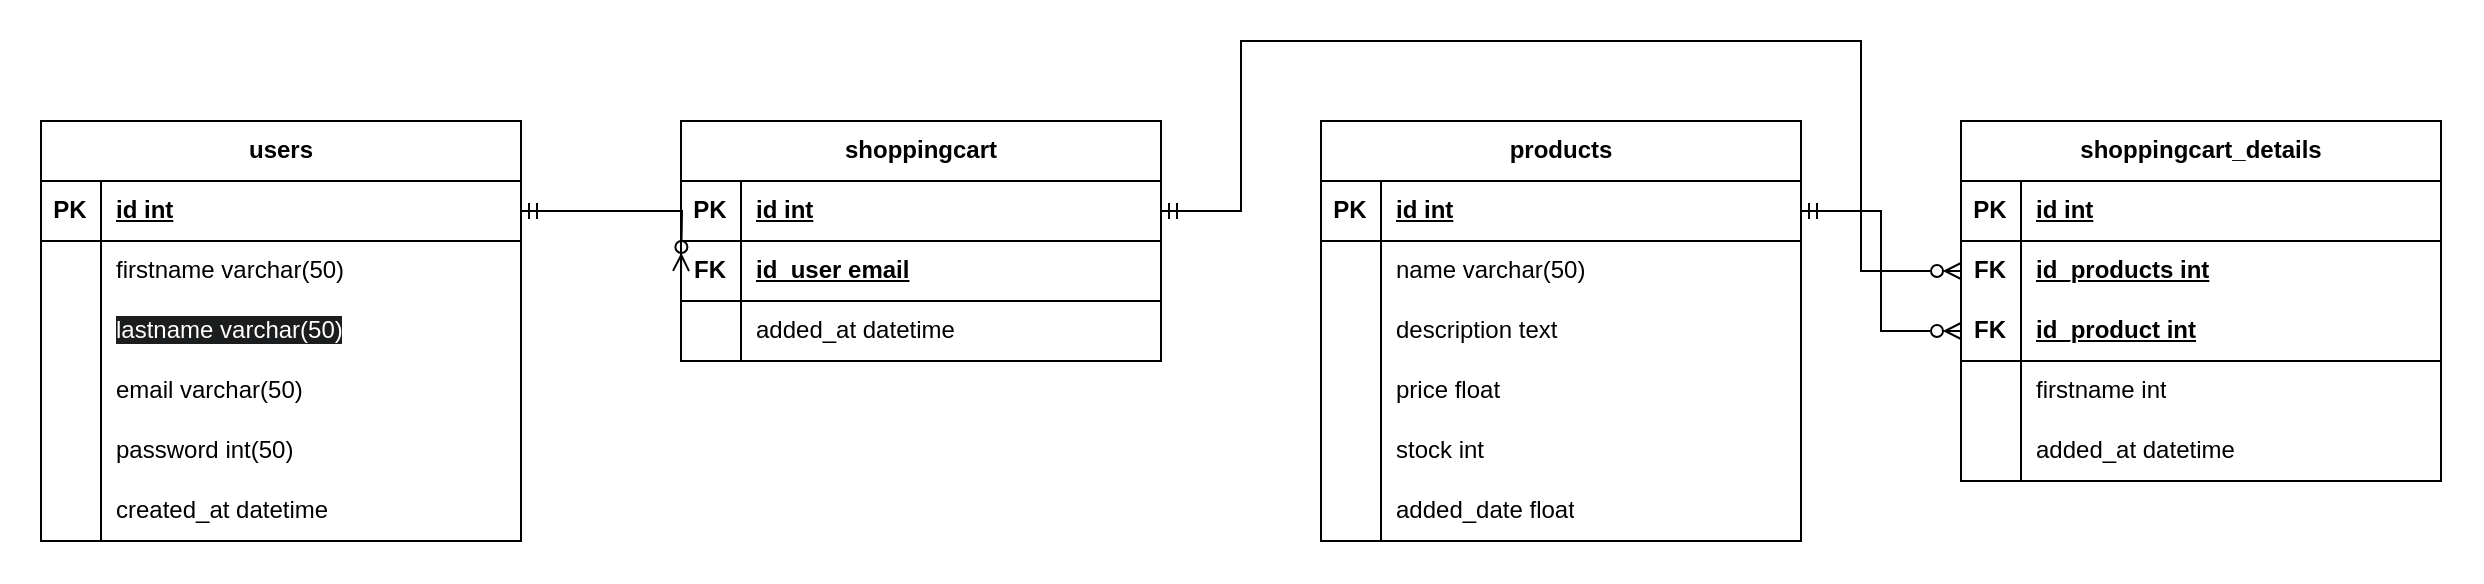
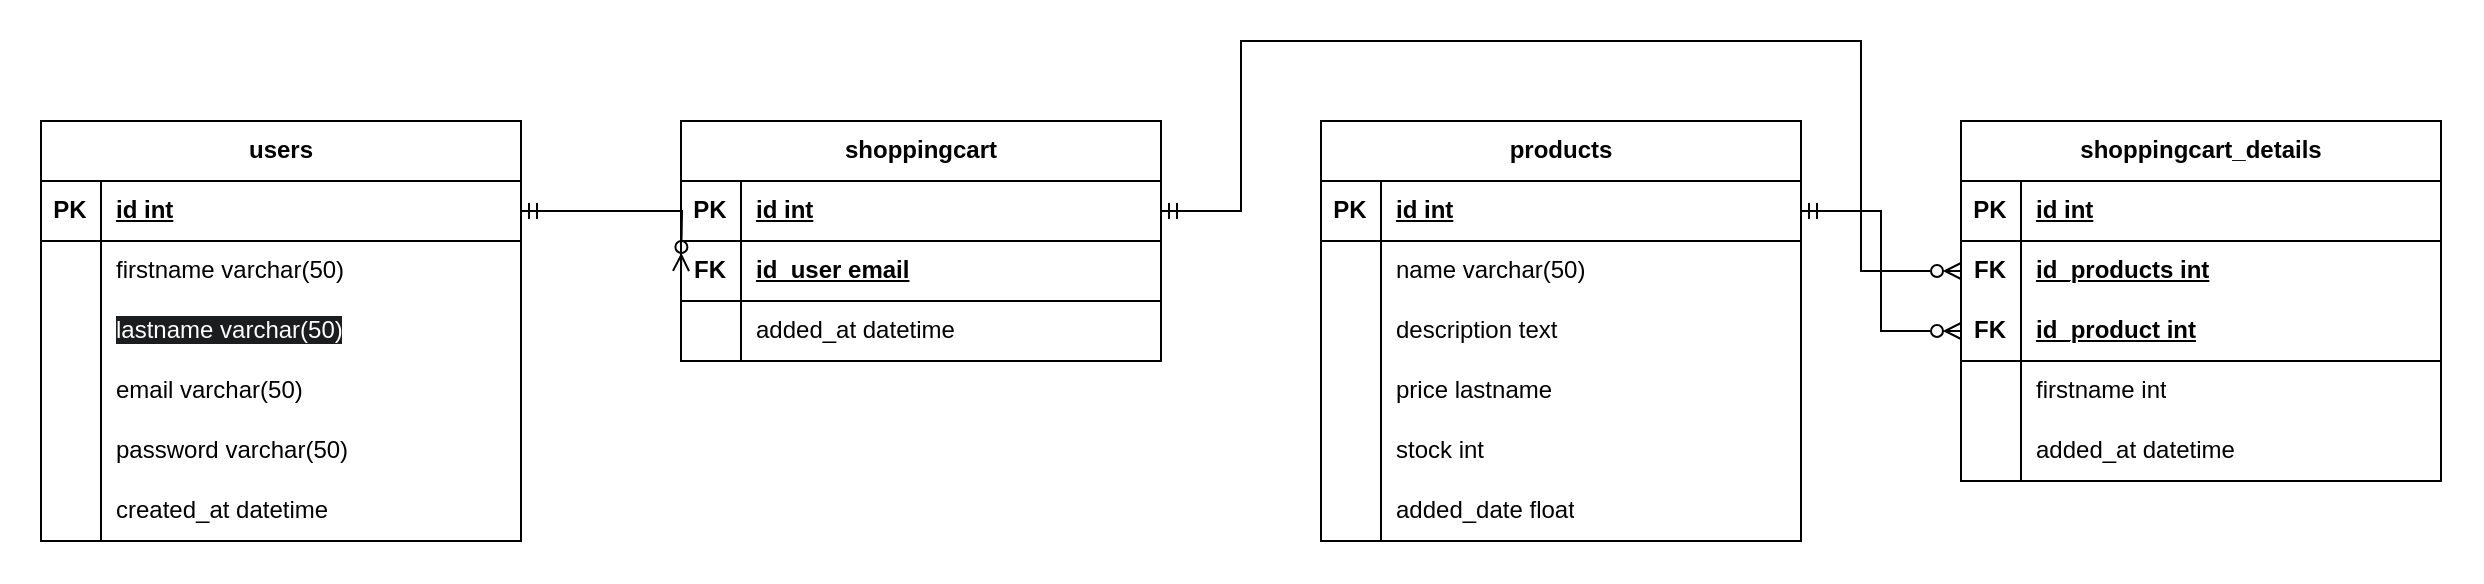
(1462, 391) -> (1482, 391)
(218, 451) -> (248, 451)
